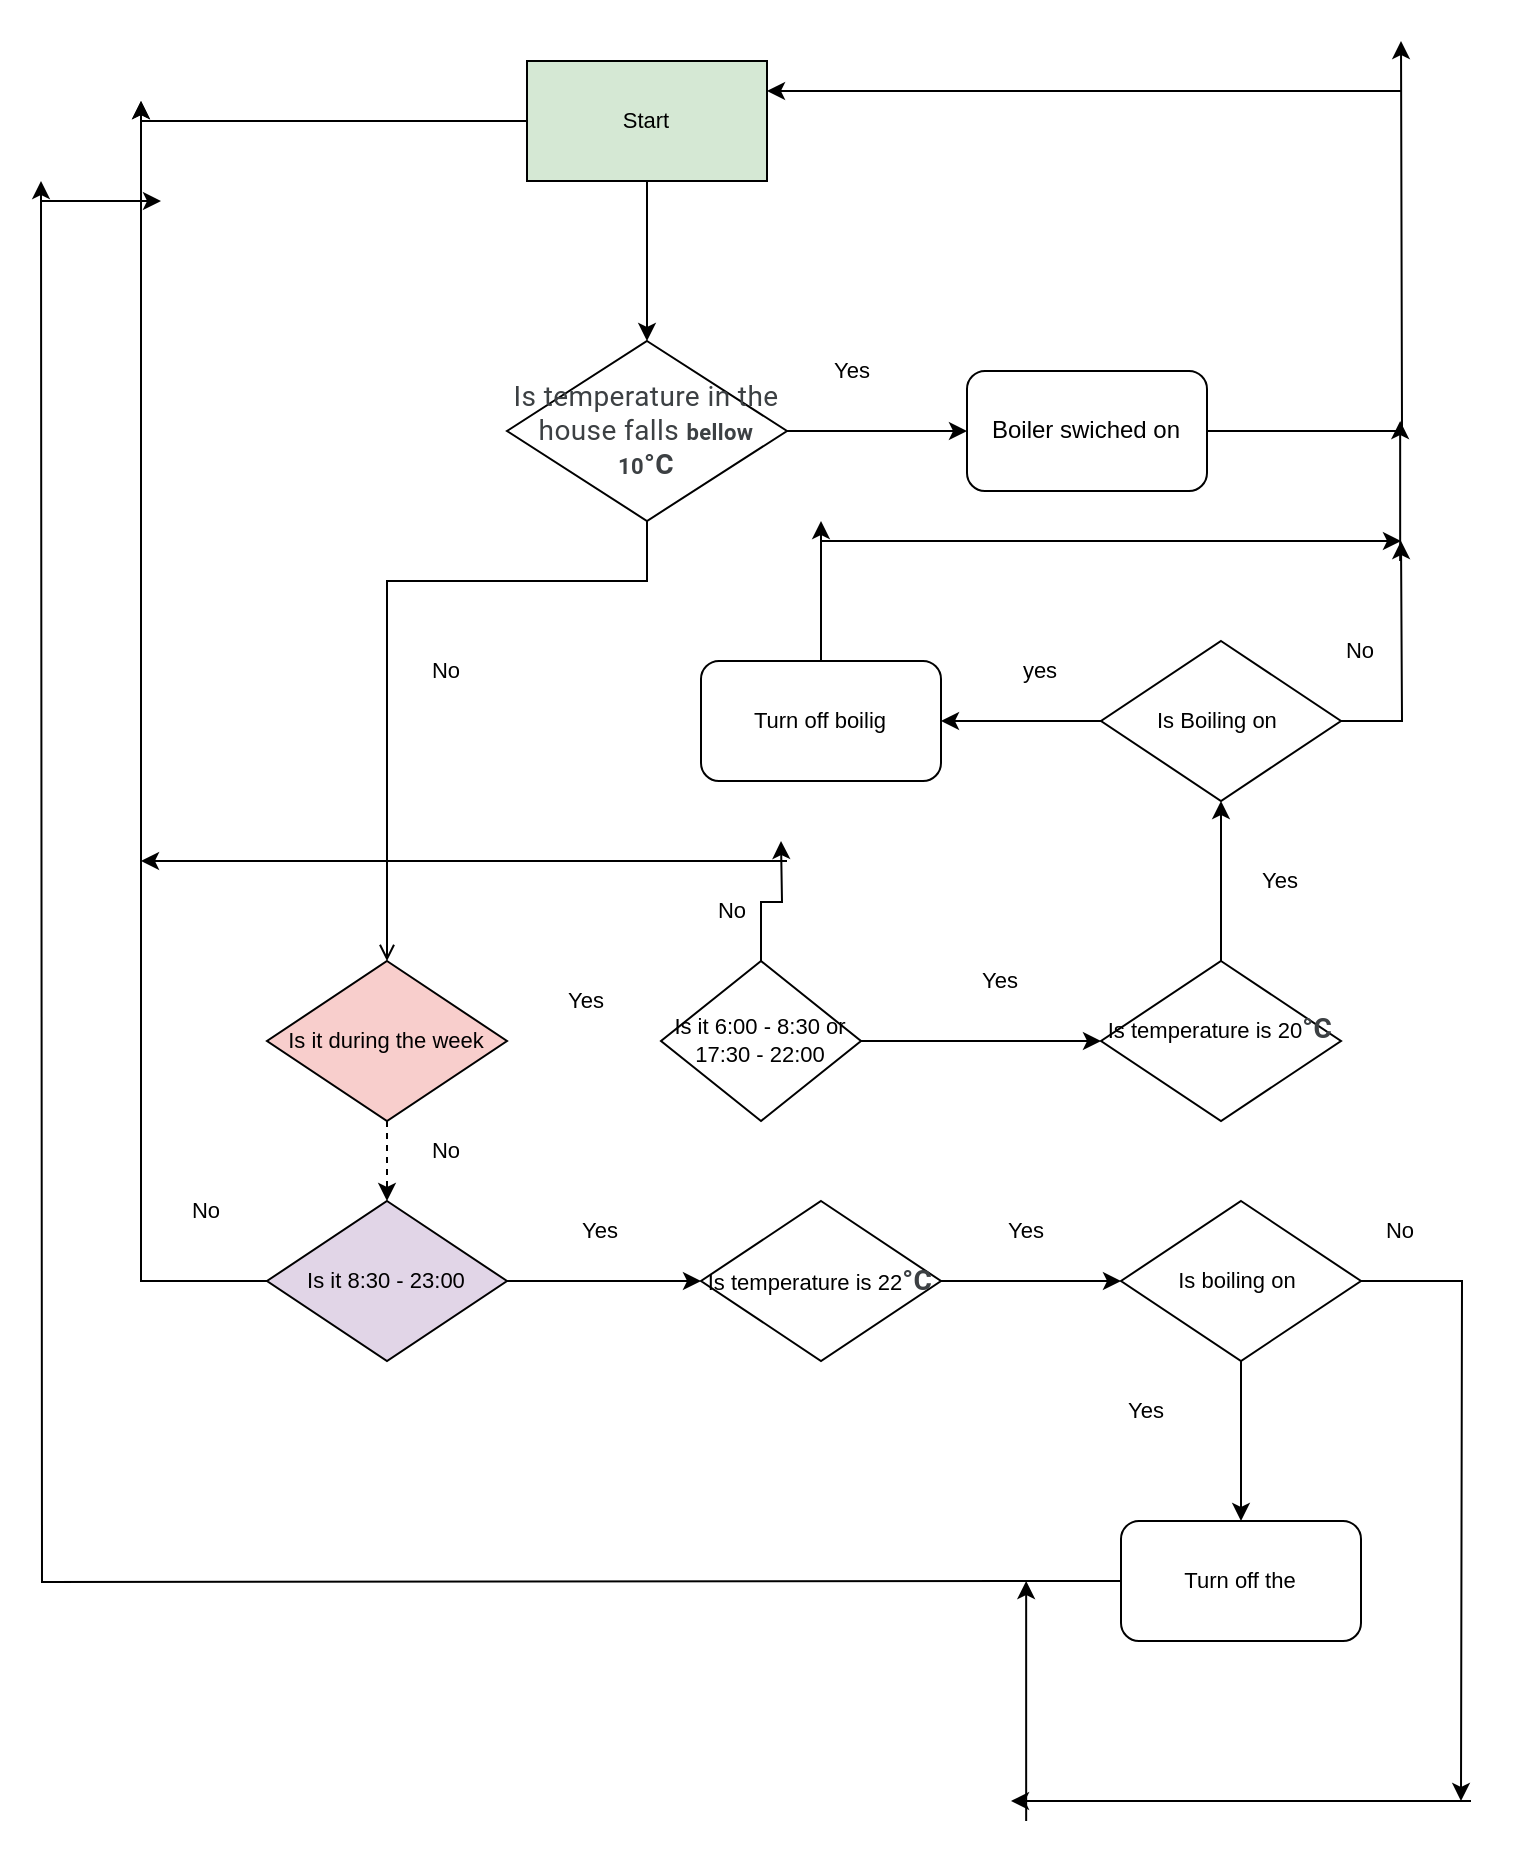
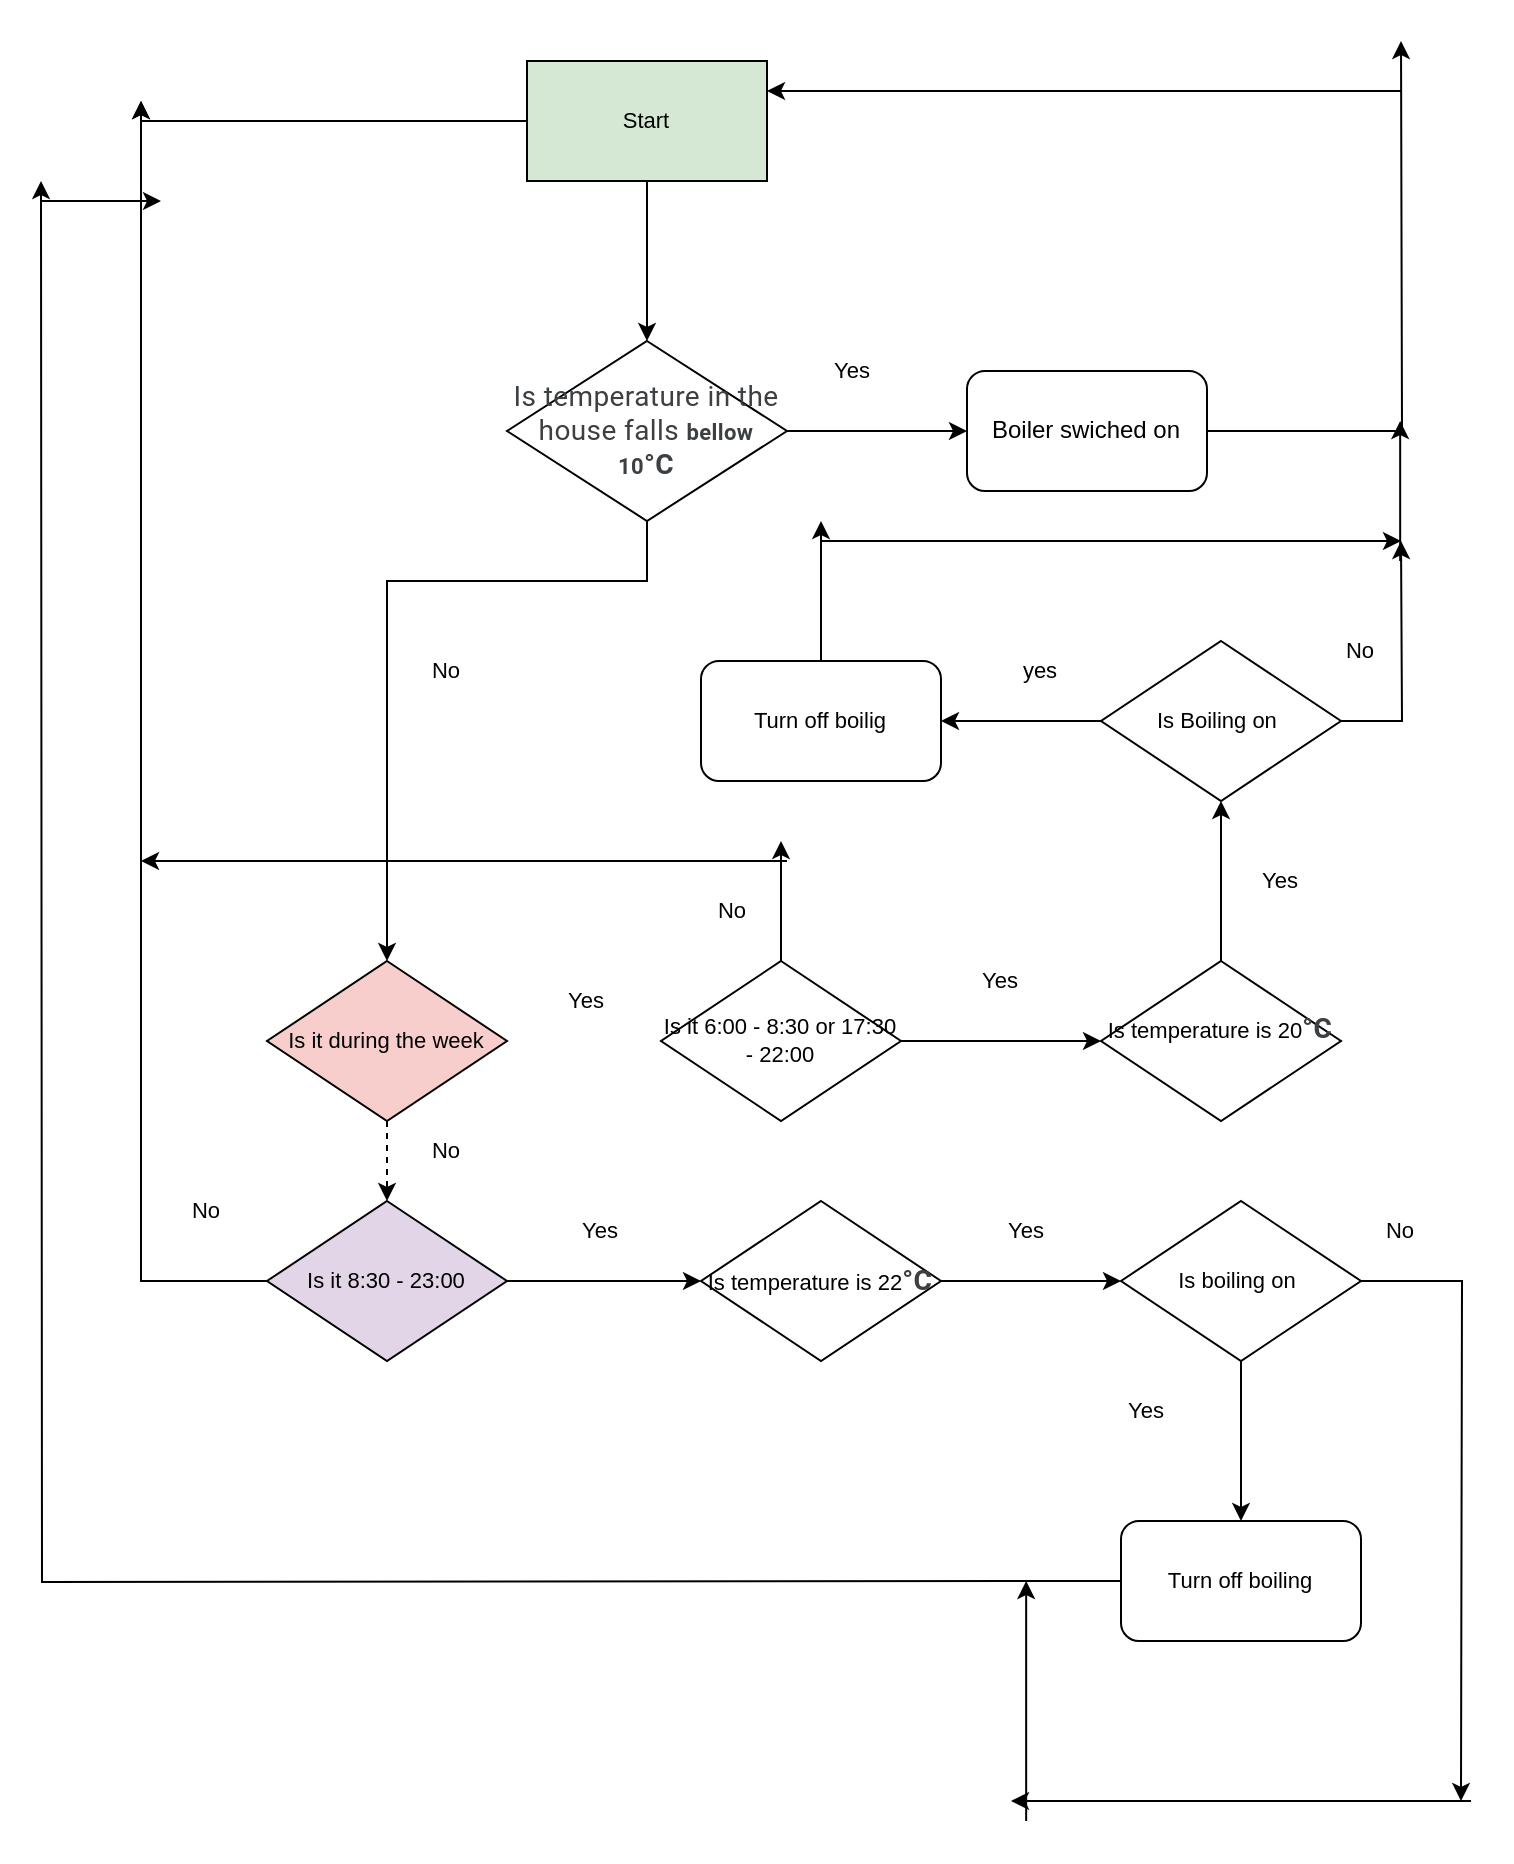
(387, 949) -> (387, 946)
(761, 1041) -> (781, 1041)
(1241, 1581) -> (1241, 1581)
